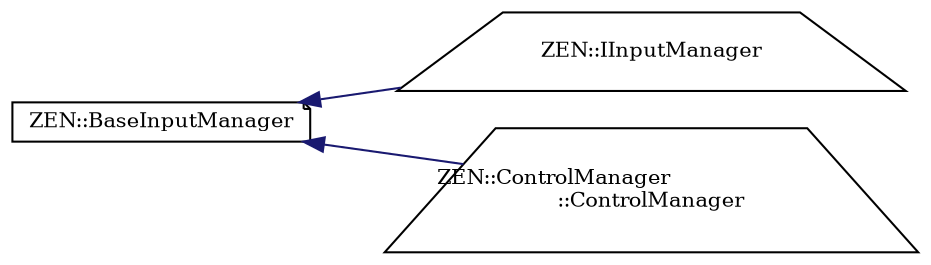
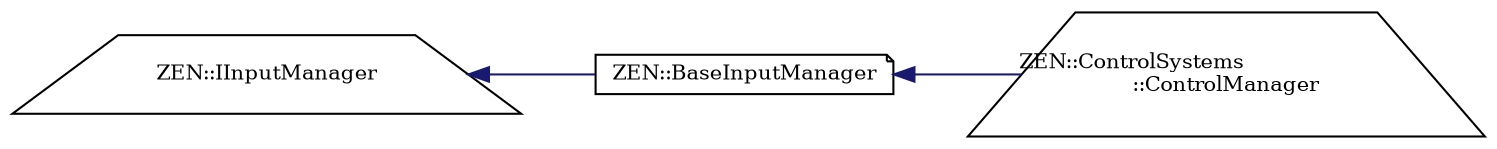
(361, 93) -> (542, 74)
(651, 190) -> (1226, 74)
